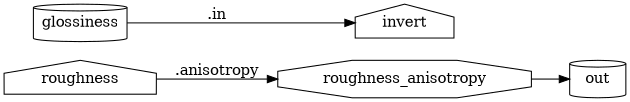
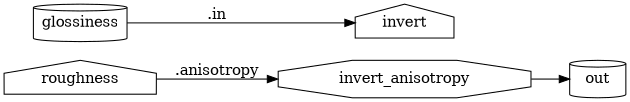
(405, 79) -> (405, 79)
